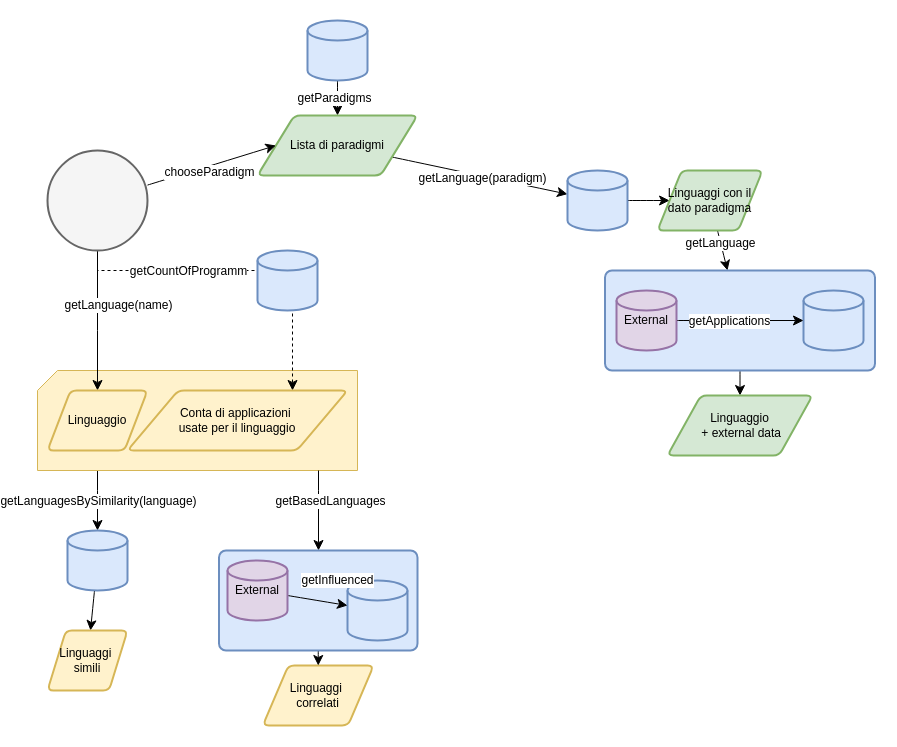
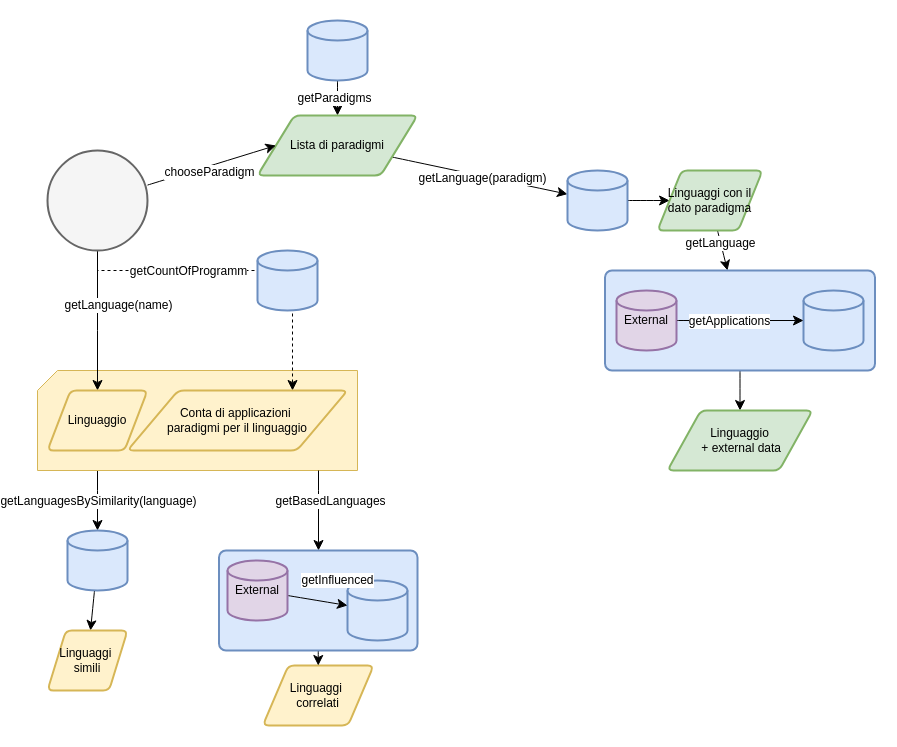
(238, 421) -> (238, 421)
(740, 426) -> (740, 441)
